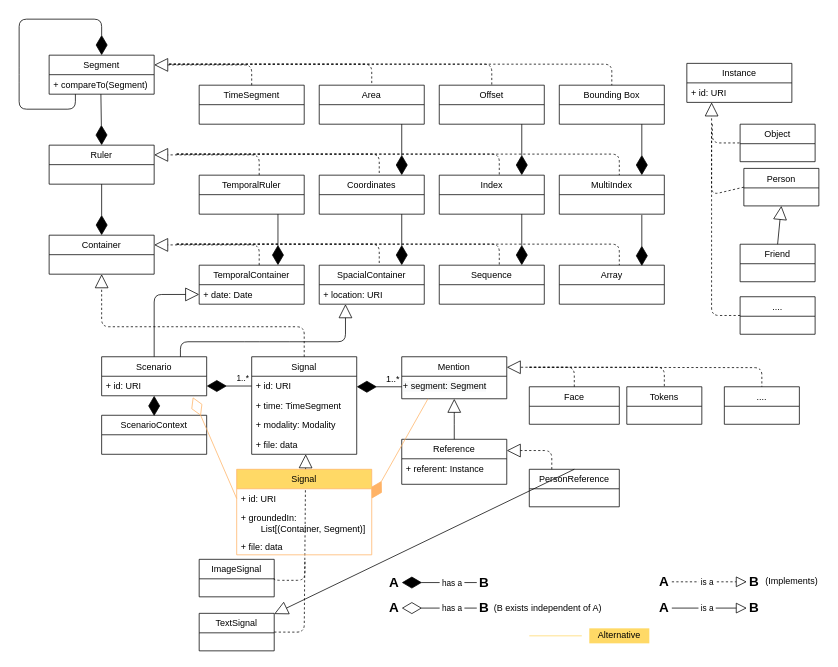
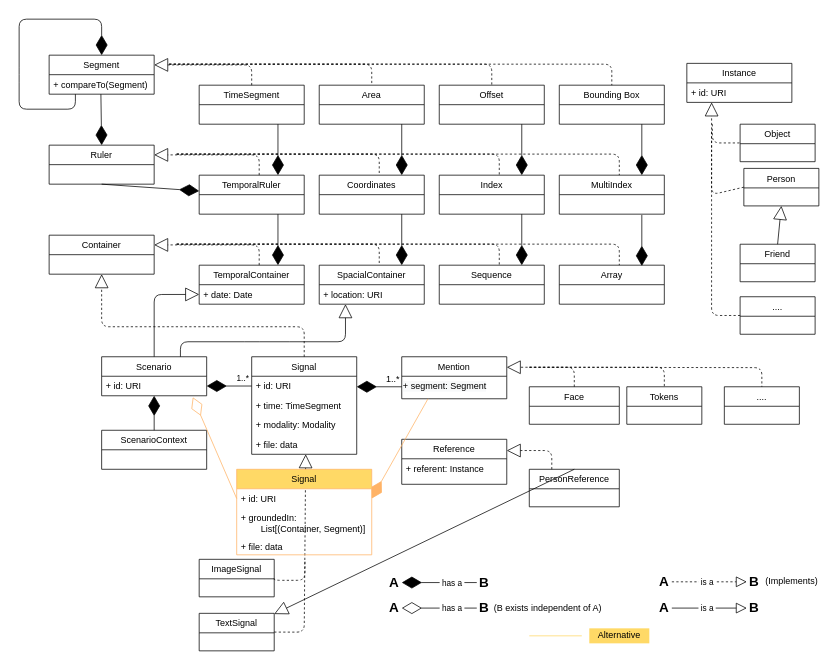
none -> (278, 156)
(102, 199) -> (147, 187)
(454, 425) -> none
(154, 435) -> (154, 450)
